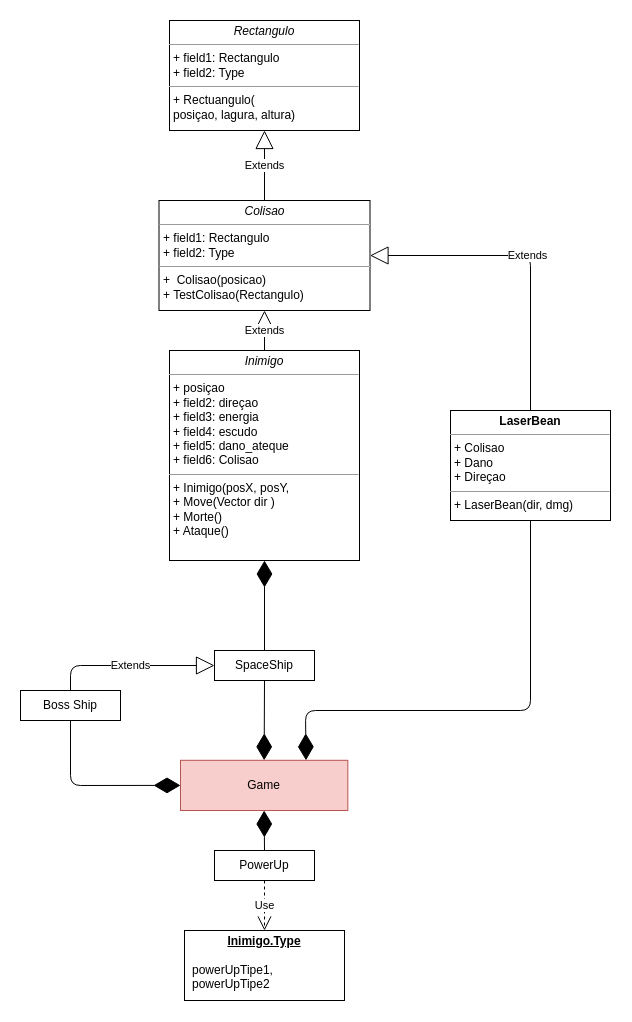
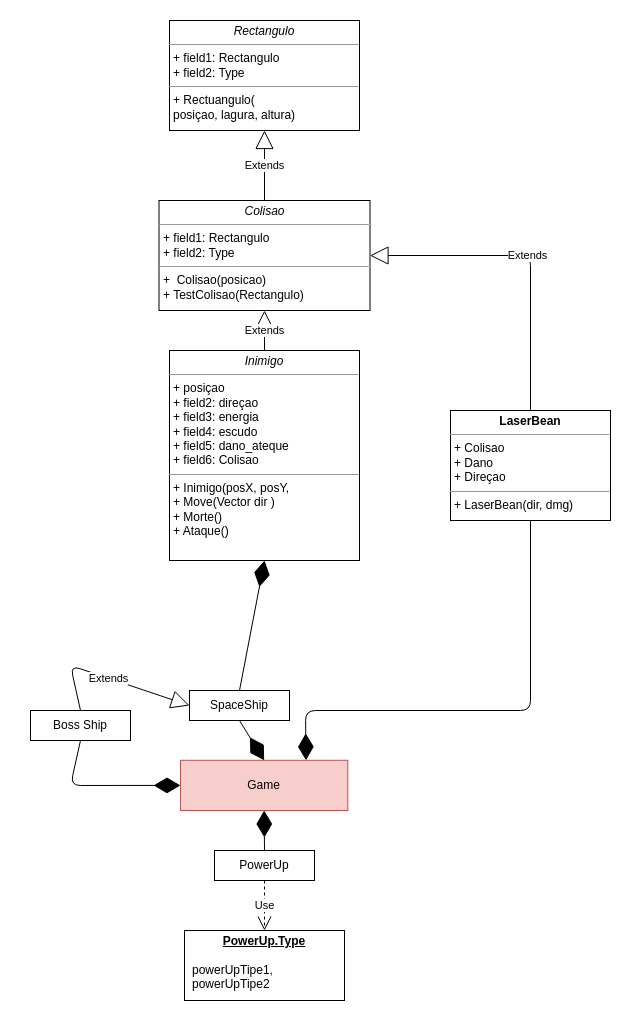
(265, 666) -> (240, 706)
(71, 706) -> (81, 726)
(225, 952) -> (225, 952)
